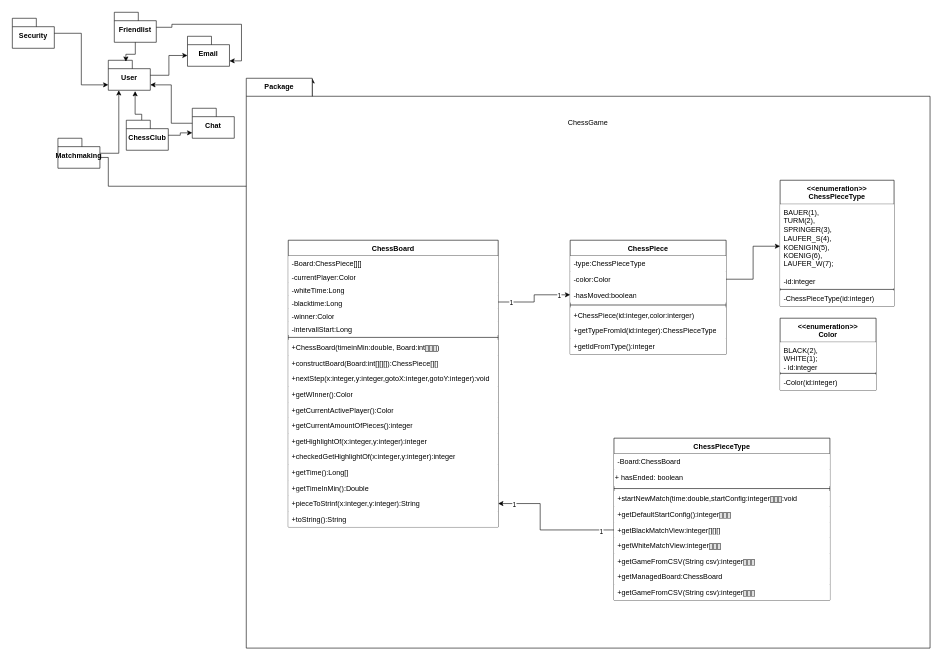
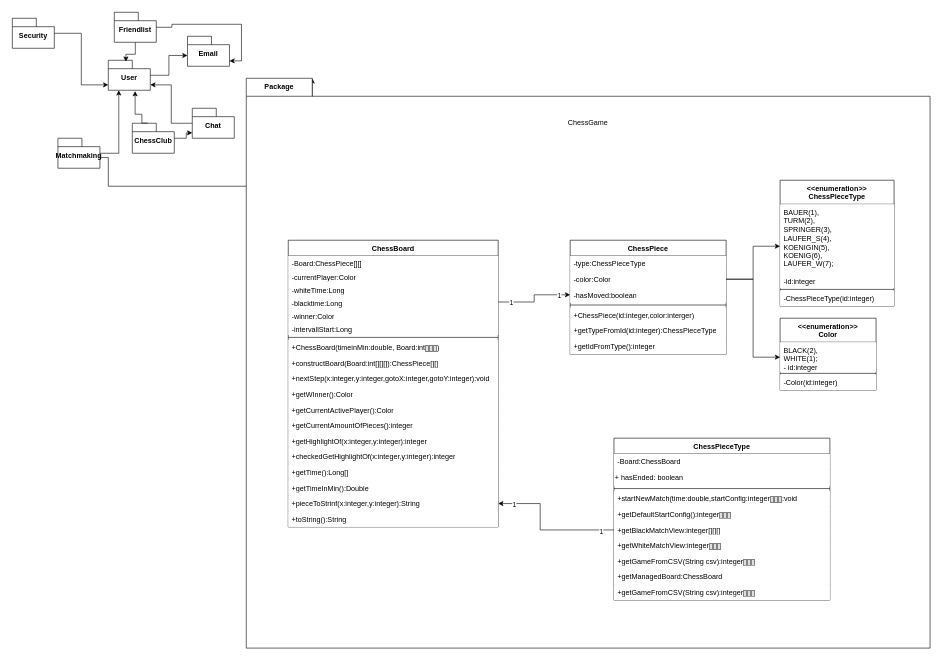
(147, 135) -> (153, 138)
none -> (774, 357)
